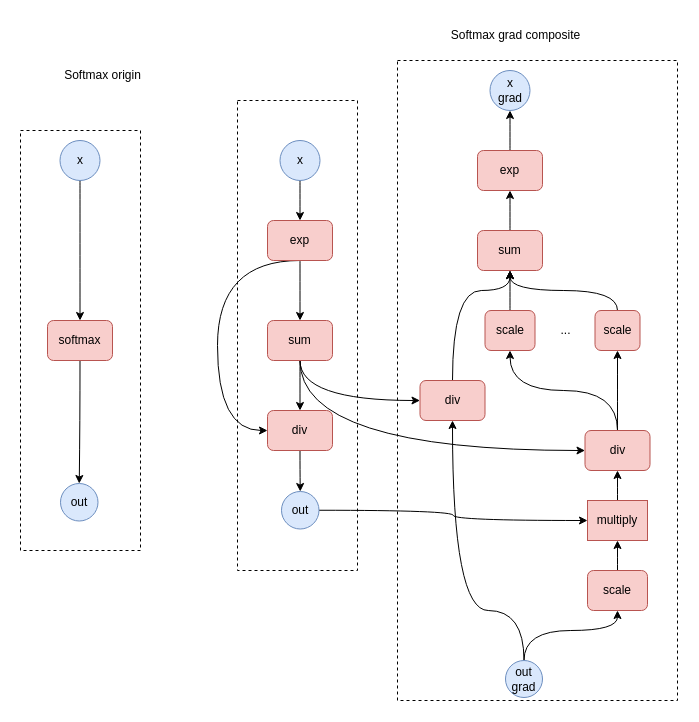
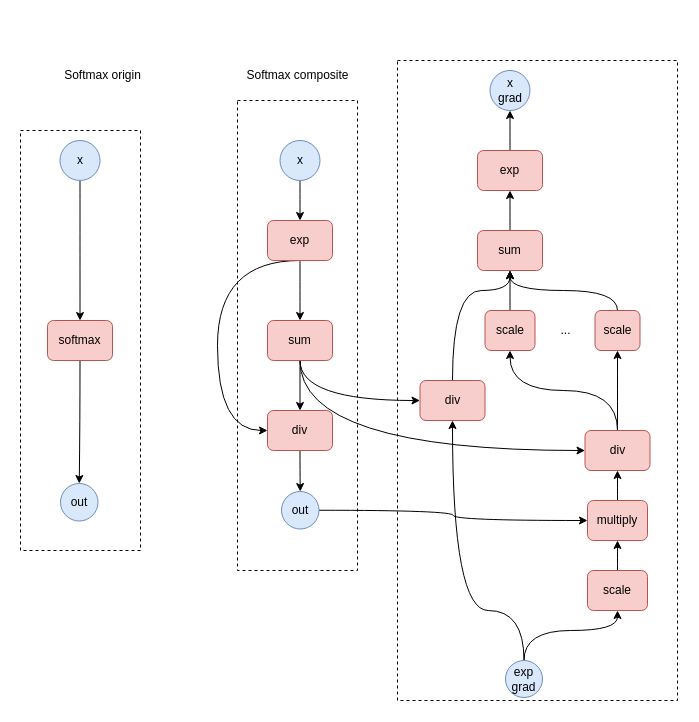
(515, 36) -> none
none -> (298, 76)
(618, 521) -> (618, 521)
(524, 680) -> (524, 680)
